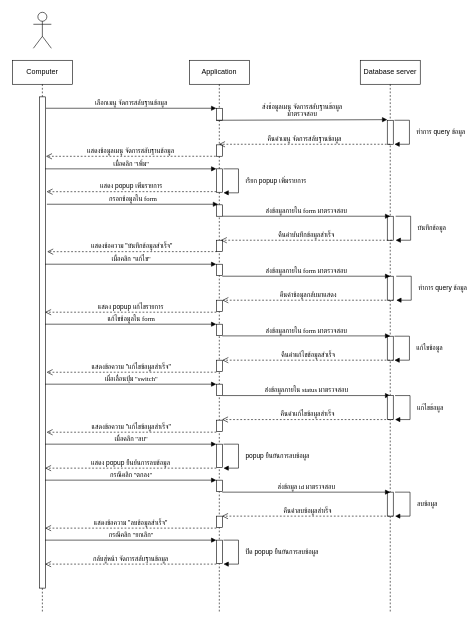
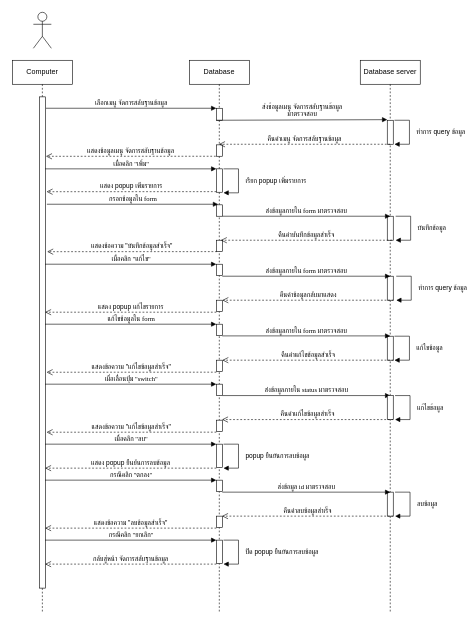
(219, 72) -> (219, 72)
